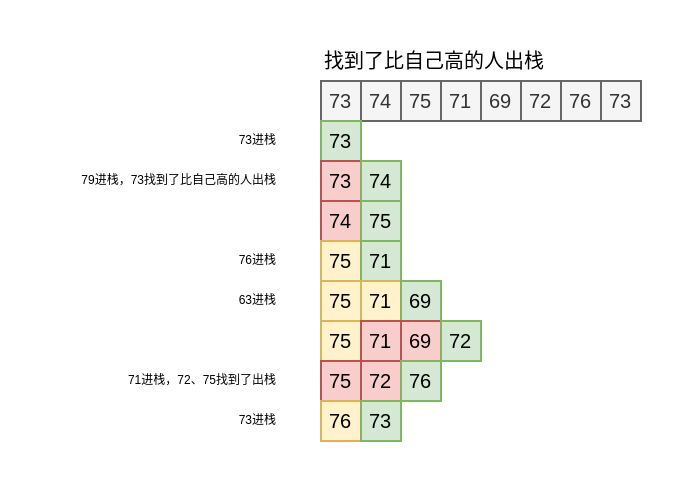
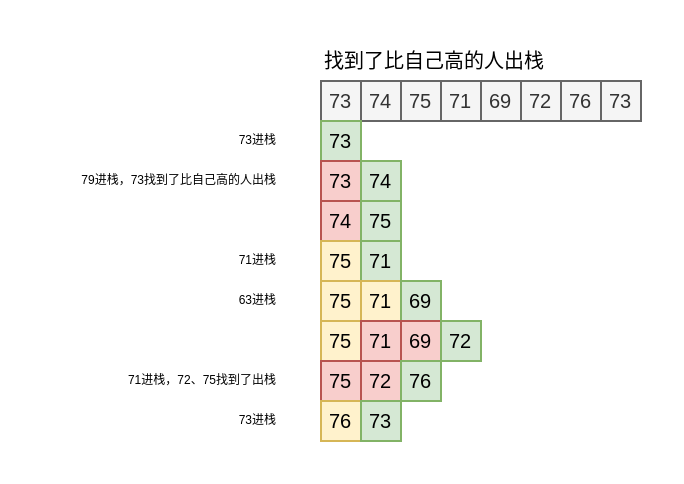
(258, 261) -> (258, 261)
